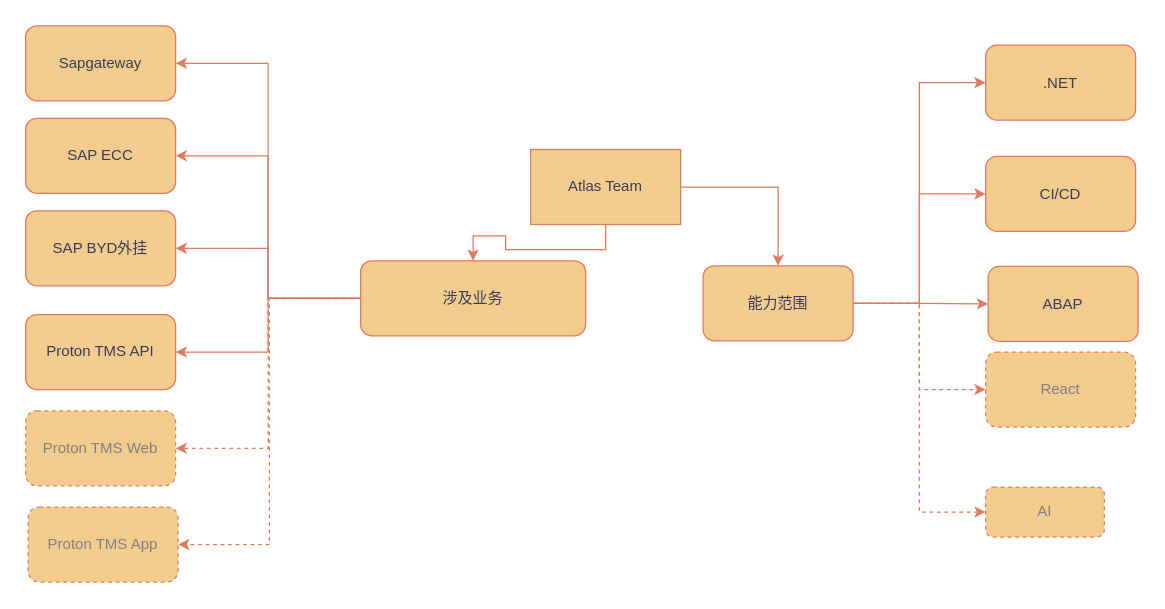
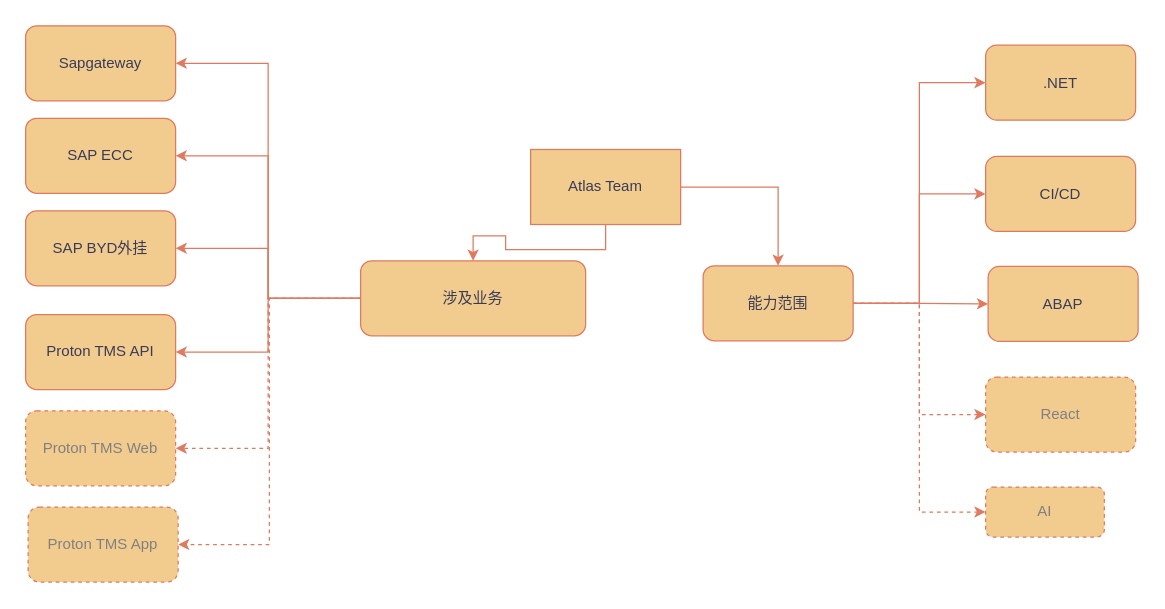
(1061, 389) -> (1061, 414)
